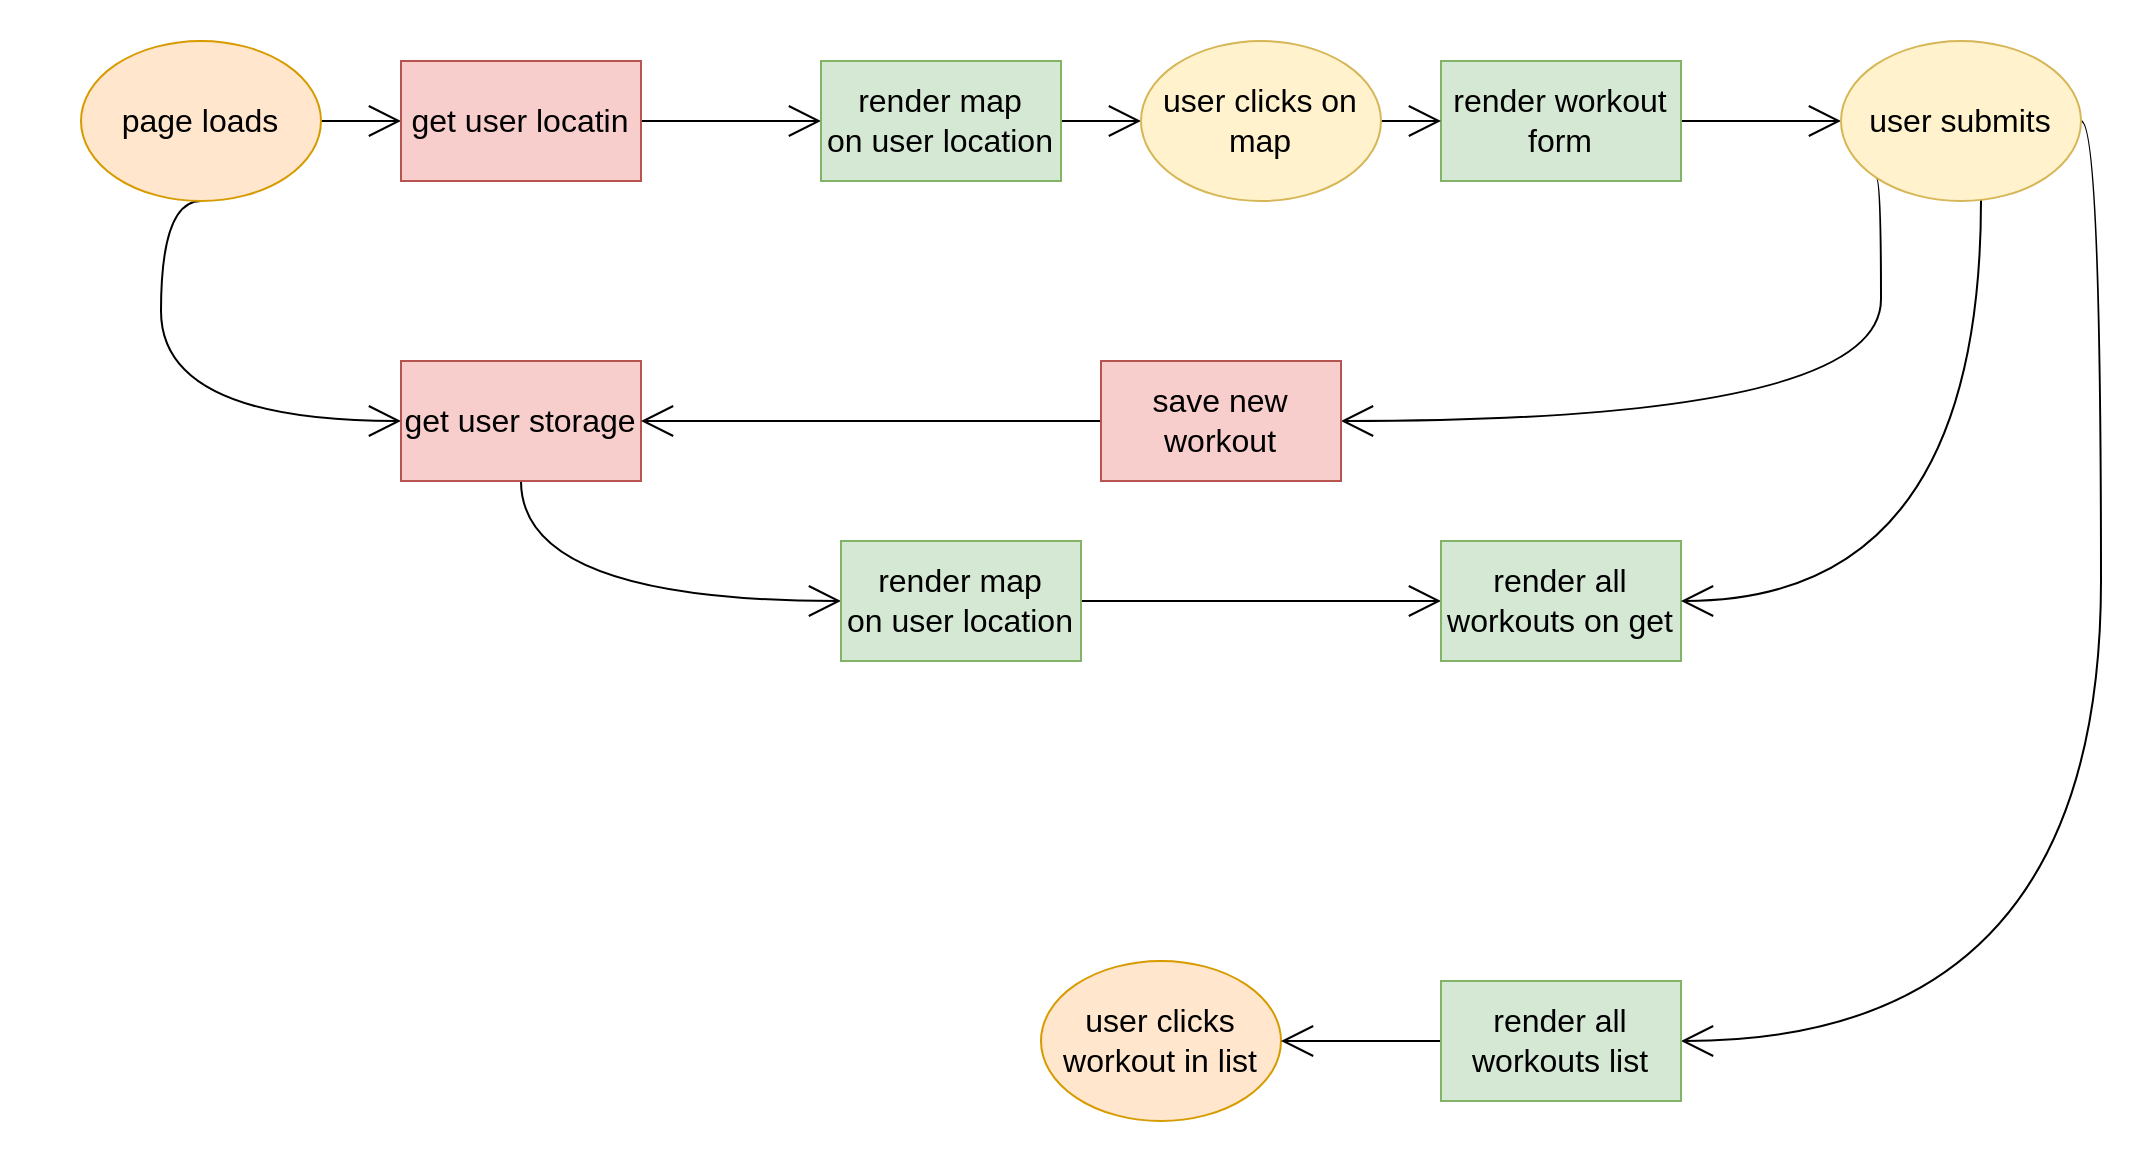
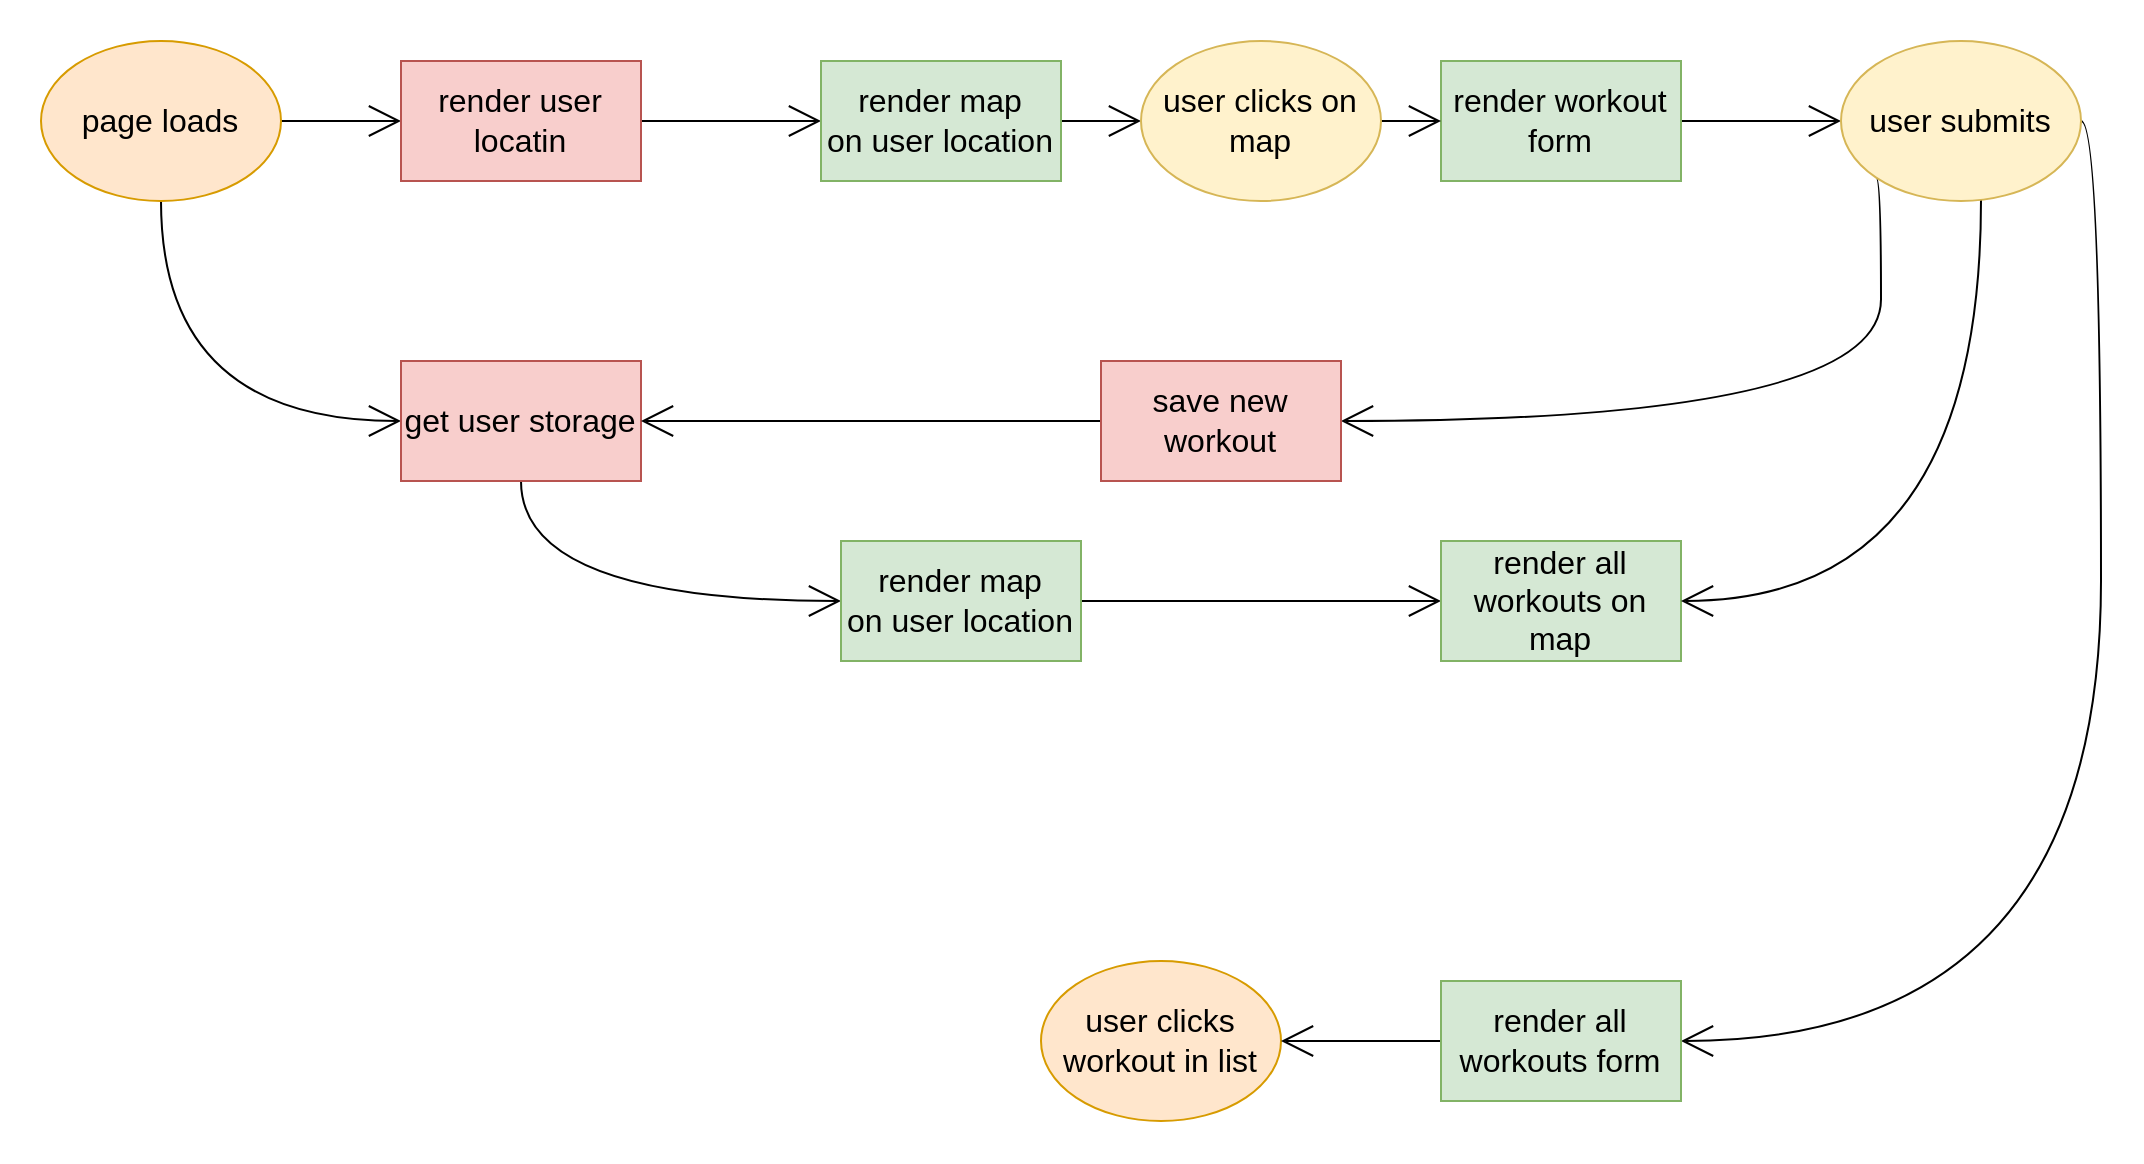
(201, 121) -> (161, 121)
(521, 121) -> (521, 121)
(1561, 601) -> (1561, 601)
(1561, 1041) -> (1561, 1041)
